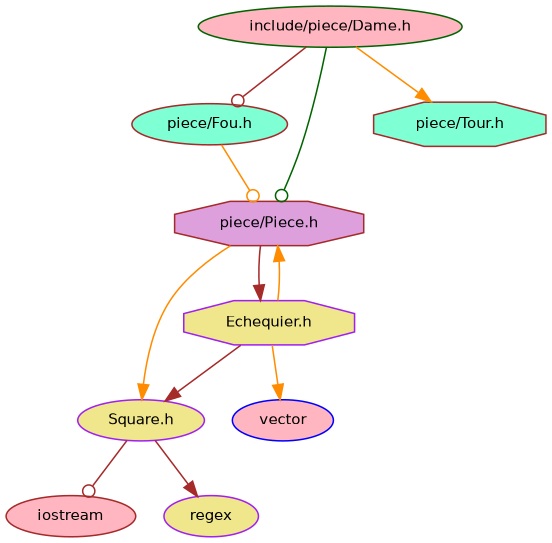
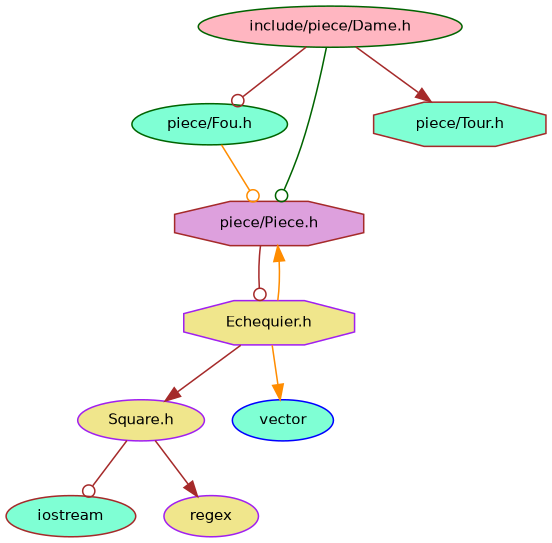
(387, 70) -> (387, 70)
(210, 124) -> (210, 124)
(259, 267) -> (259, 267)
(169, 303) -> none
(283, 420) -> (283, 420)
(71, 516) -> (71, 516)
